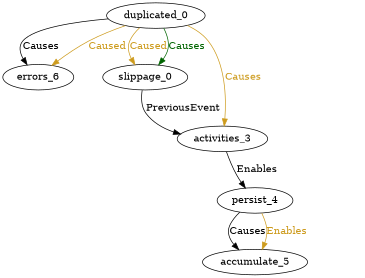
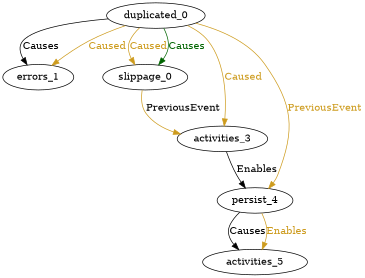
(38, 77) -> (38, 77)
(243, 77) -> (243, 77)
none -> (277, 83)
(149, 117) -> (149, 117)
(255, 262) -> (255, 262)
